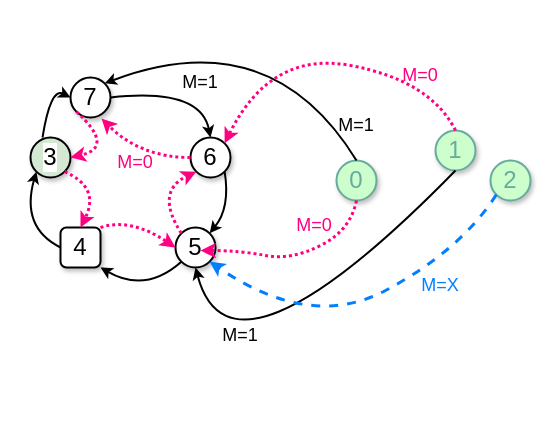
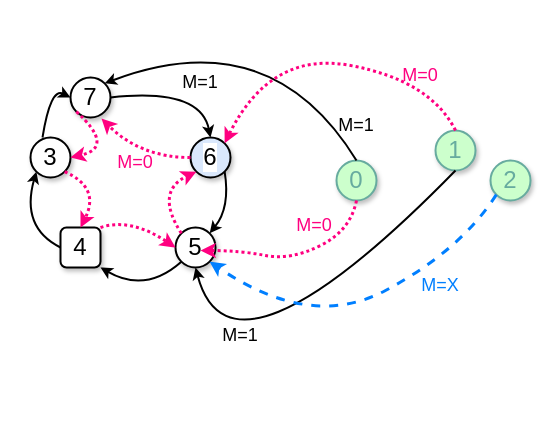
(51, 158) -> (51, 158)
(211, 158) -> (211, 158)
